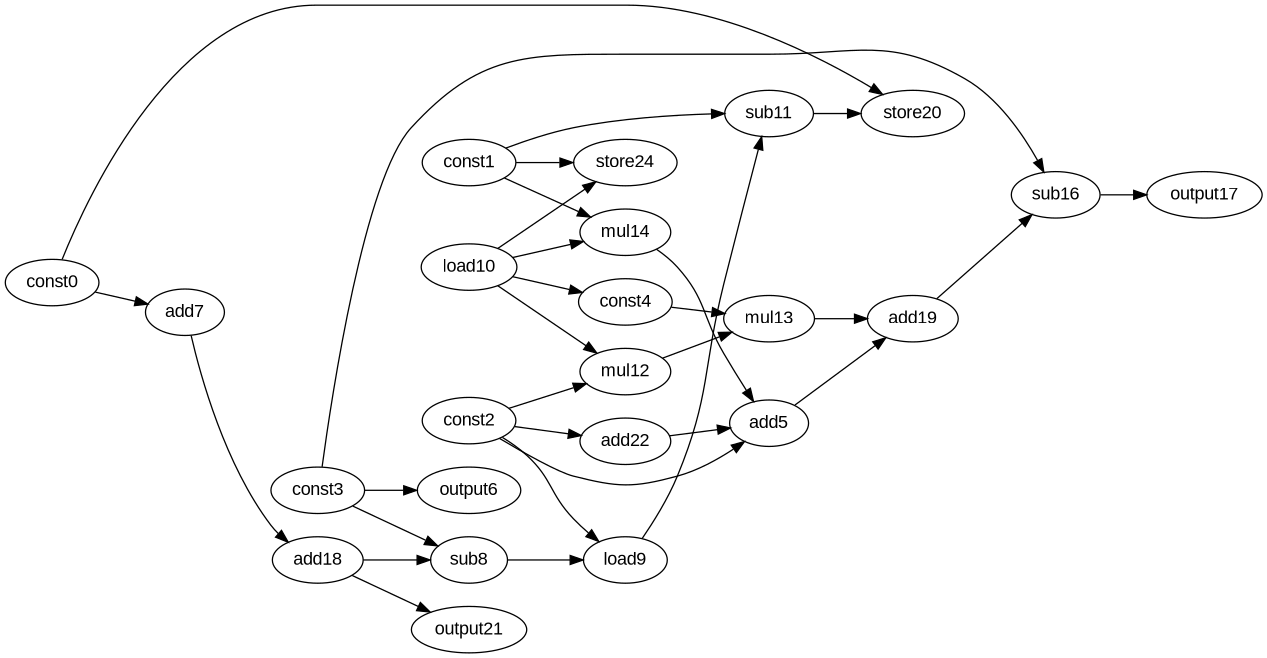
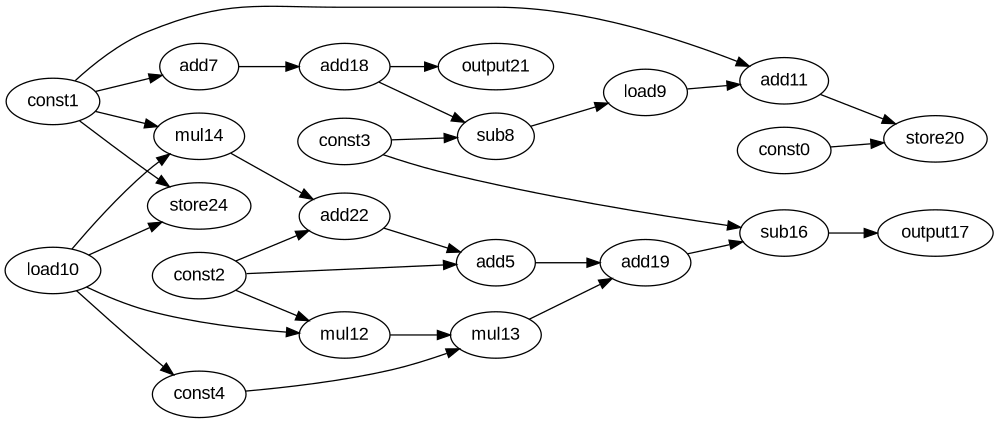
(769, 114) -> (784, 81)
(115, 297) -> (122, 85)
(708, 320) -> (266, 173)
(548, 482) -> none
(469, 490) -> none
